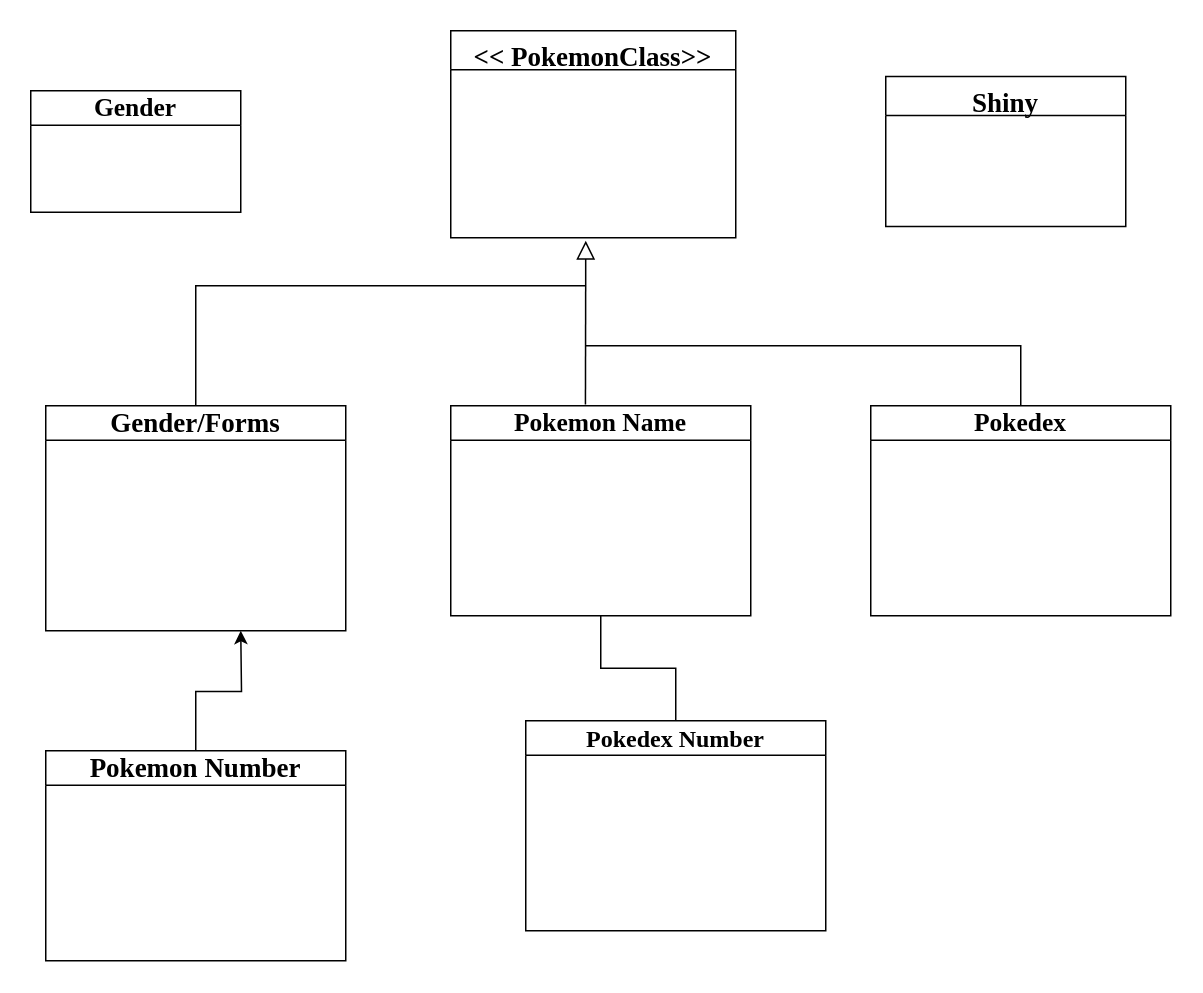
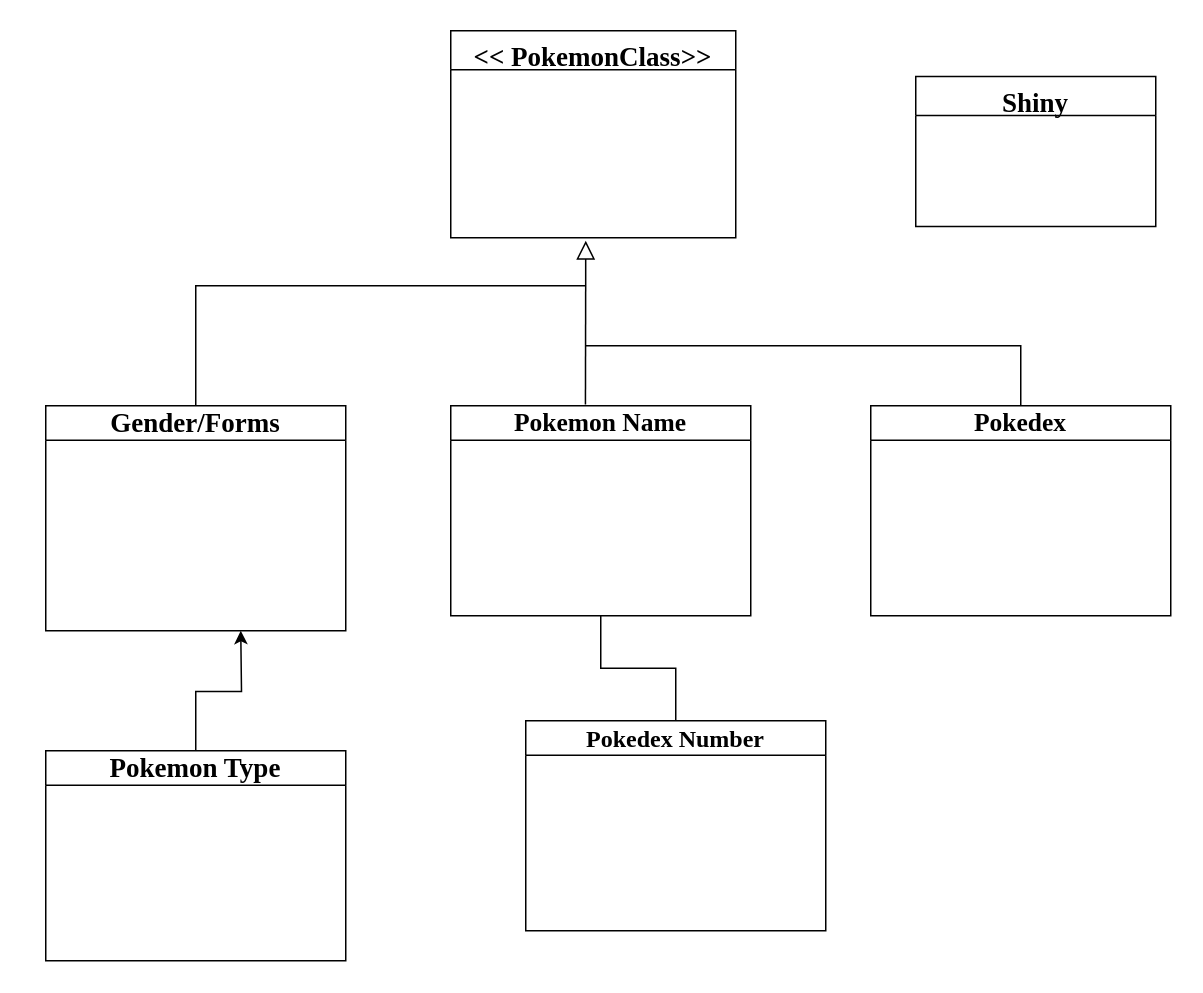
(136, 152) -> none
(1006, 152) -> (1036, 152)
(196, 769) -> (196, 769)
